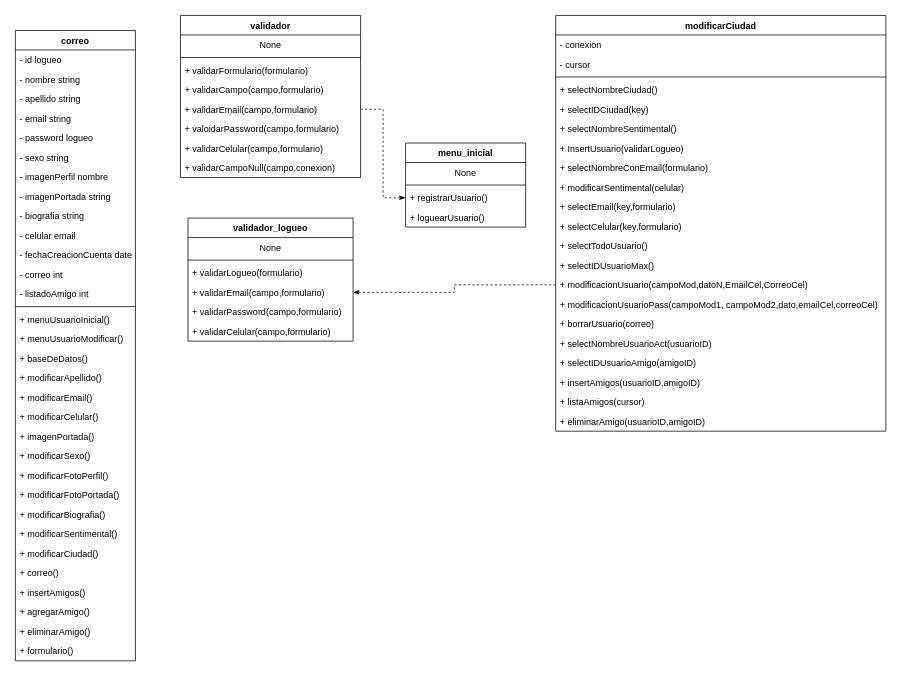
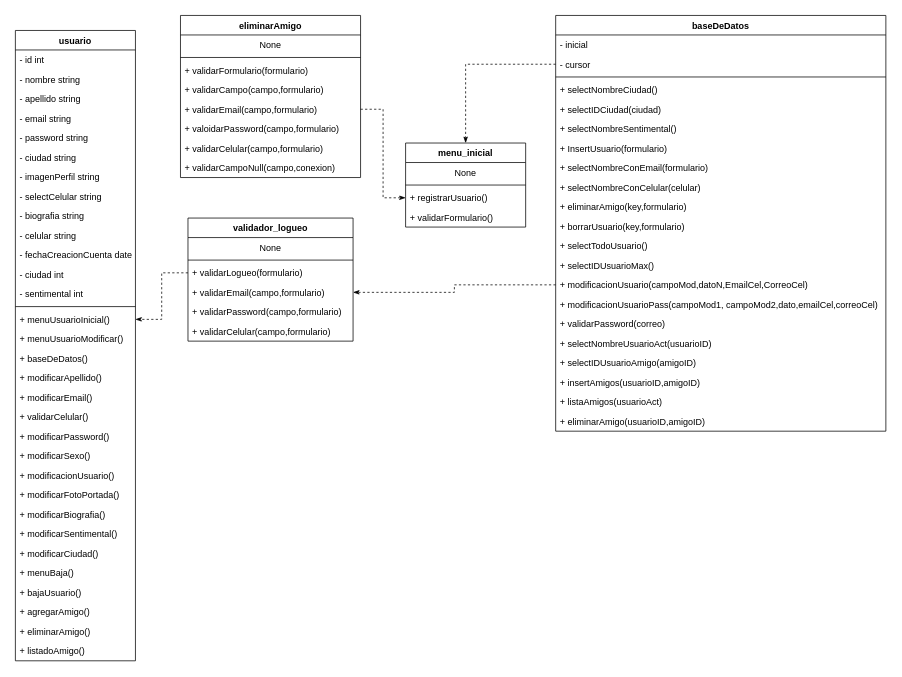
(270, 26) -> (270, 26)
(720, 26) -> (720, 26)
(75, 41) -> (75, 41)
(582, 45) -> (576, 45)
(43, 60) -> (35, 60)
none -> (473, 64)
(609, 110) -> (615, 110)
(59, 138) -> (59, 138)
(630, 149) -> (623, 149)
(49, 158) -> (53, 158)
(67, 177) -> (65, 177)
(629, 188) -> (636, 188)
(70, 197) -> (68, 197)
(624, 207) -> (628, 207)
(451, 218) -> (457, 218)
(629, 227) -> (632, 227)
(50, 236) -> (54, 236)
(46, 275) -> (45, 275)
(58, 294) -> (56, 294)
none -> (162, 295)
(615, 324) -> (619, 324)
(608, 402) -> (617, 402)
(64, 417) -> (59, 417)
(60, 437) -> (69, 437)
(72, 476) -> (72, 476)
(44, 573) -> (49, 573)
(56, 593) -> (55, 593)
(51, 651) -> (55, 651)
